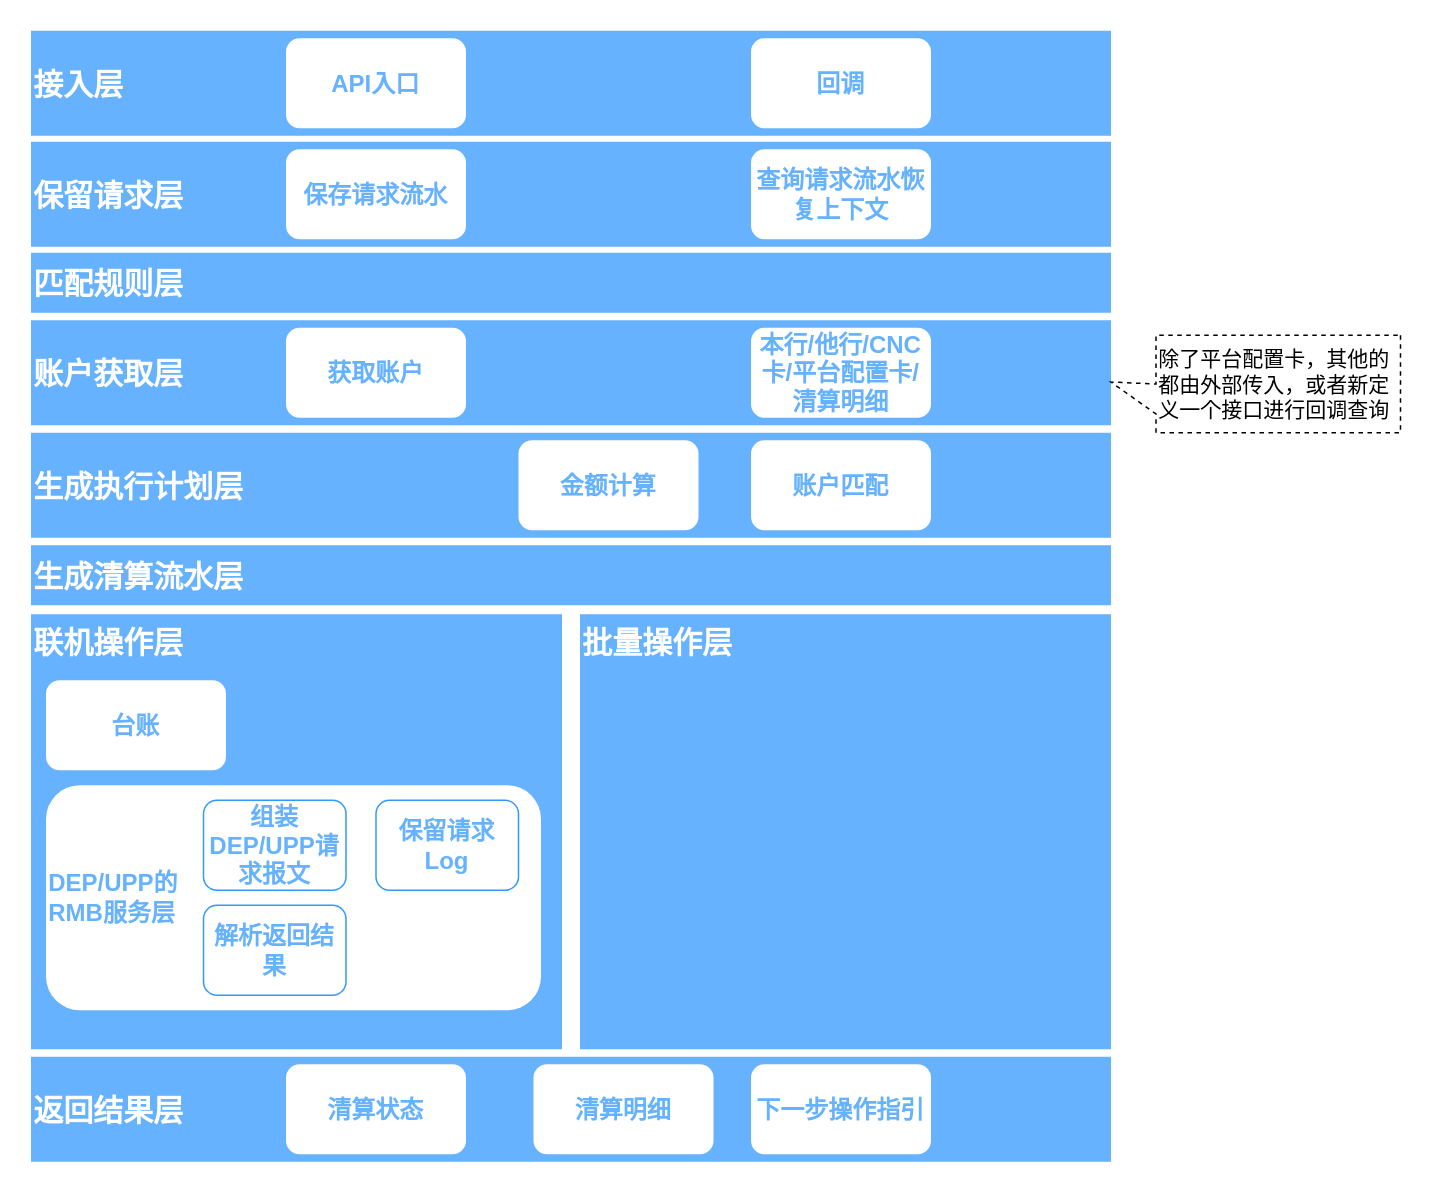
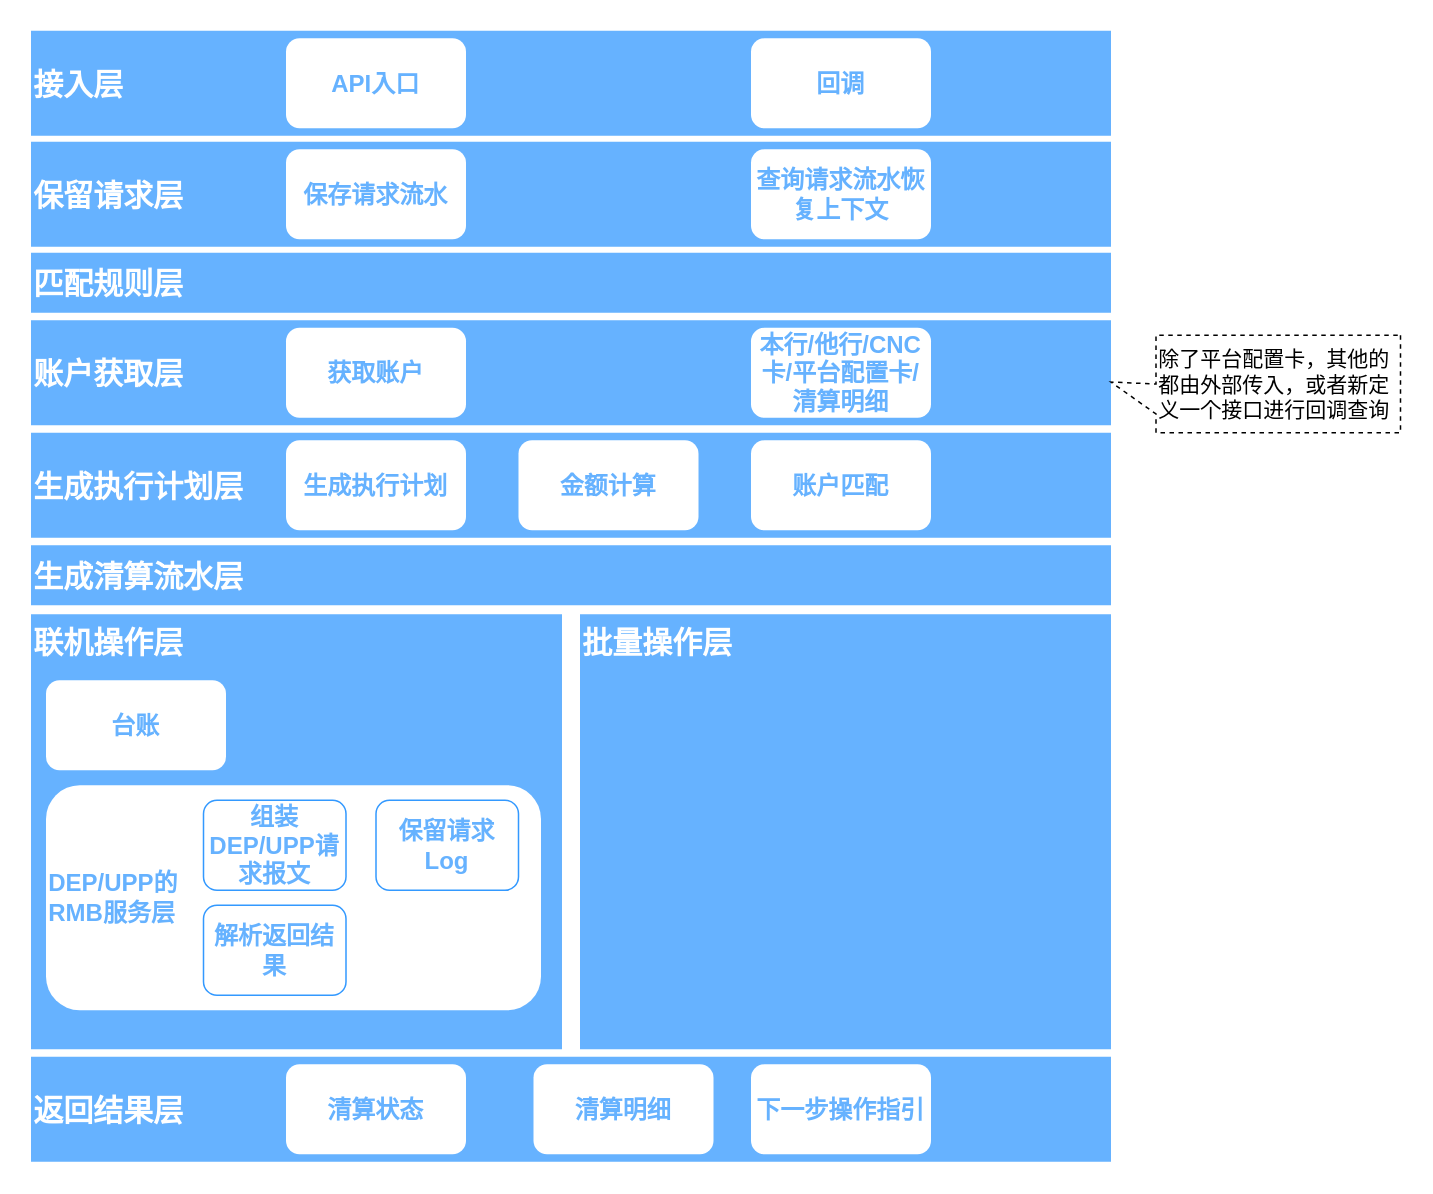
none -> (376, 485)
